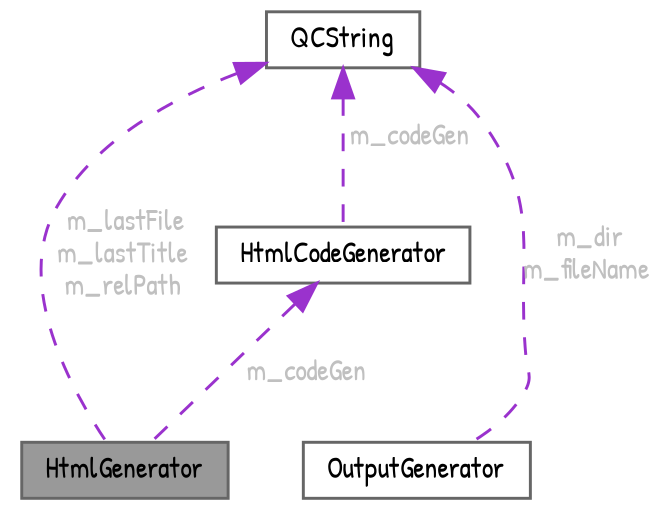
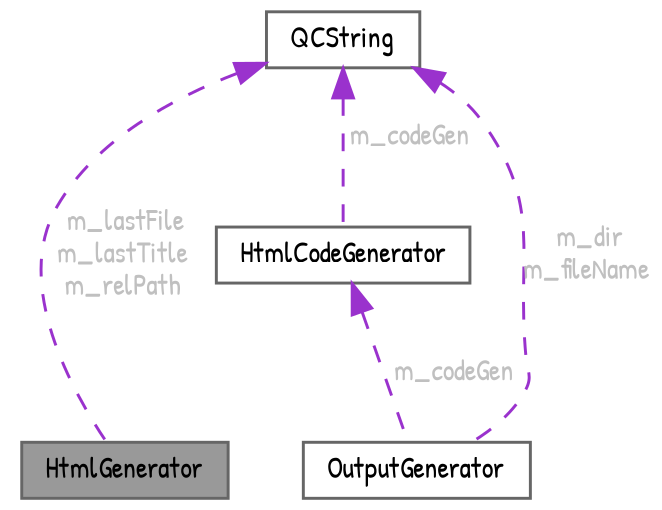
(223, 373) -> (385, 377)
